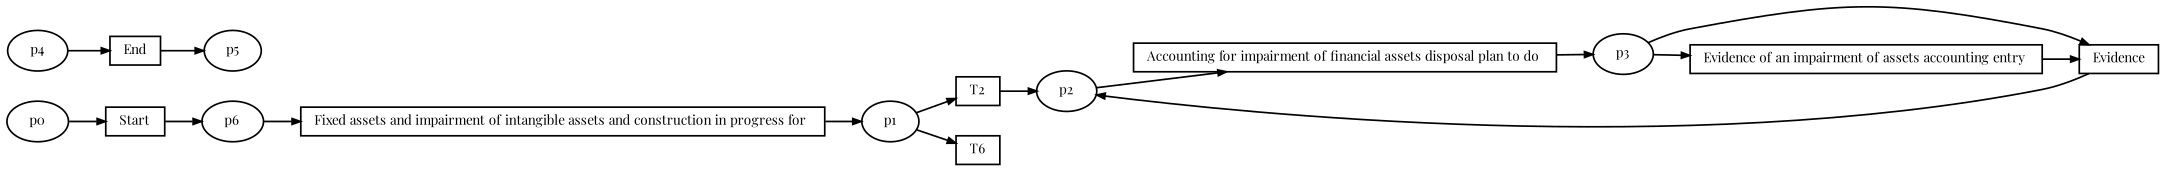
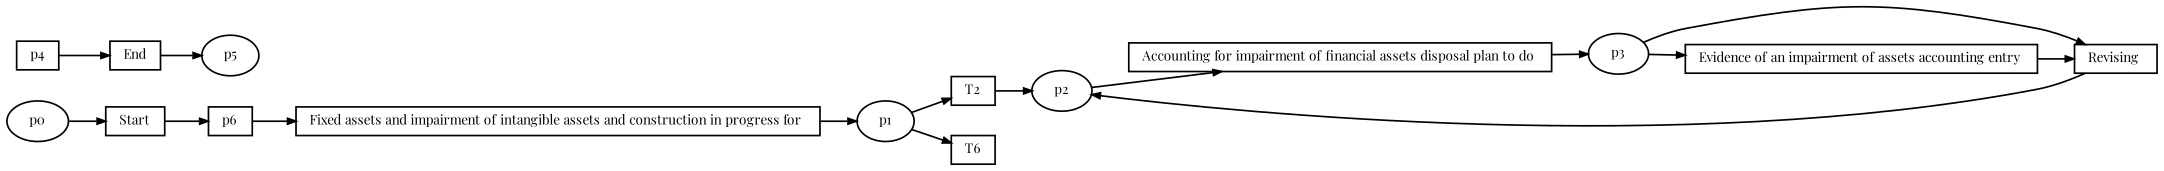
(38, 51) -> (38, 56)
(2119, 59) -> (2116, 59)
(233, 121) -> (230, 121)
